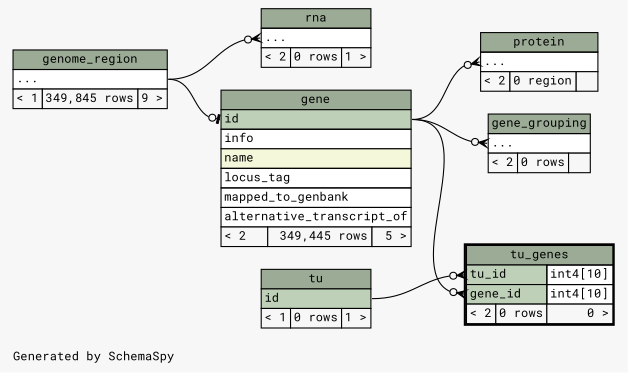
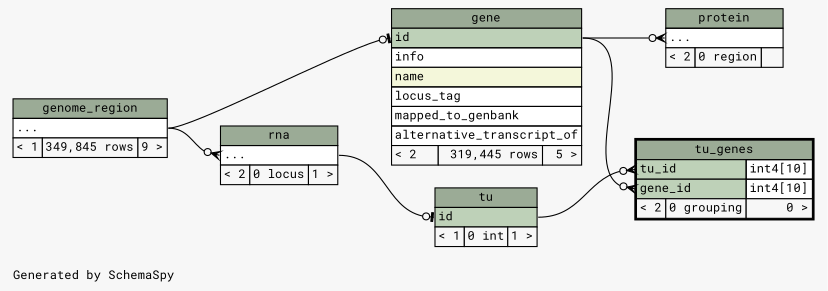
(316, 57) -> (279, 174)
(539, 143) -> none
none -> (383, 182)
(324, 236) -> (495, 155)
(521, 313) -> (706, 208)
(316, 318) -> (486, 236)
